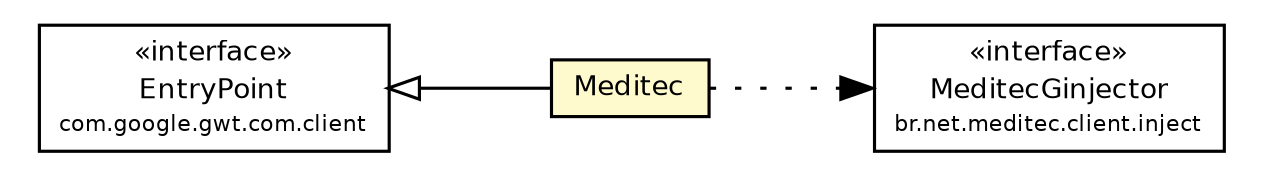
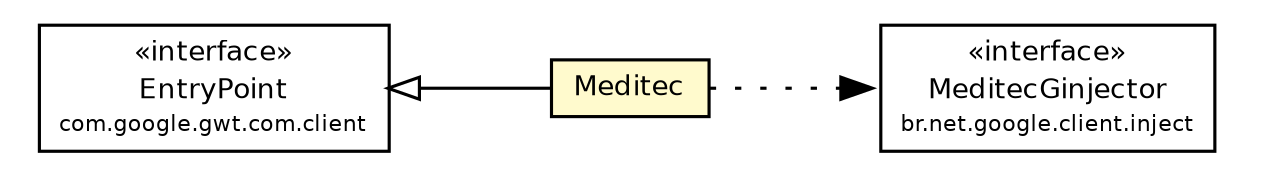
(1049, 124) -> (1048, 124)
